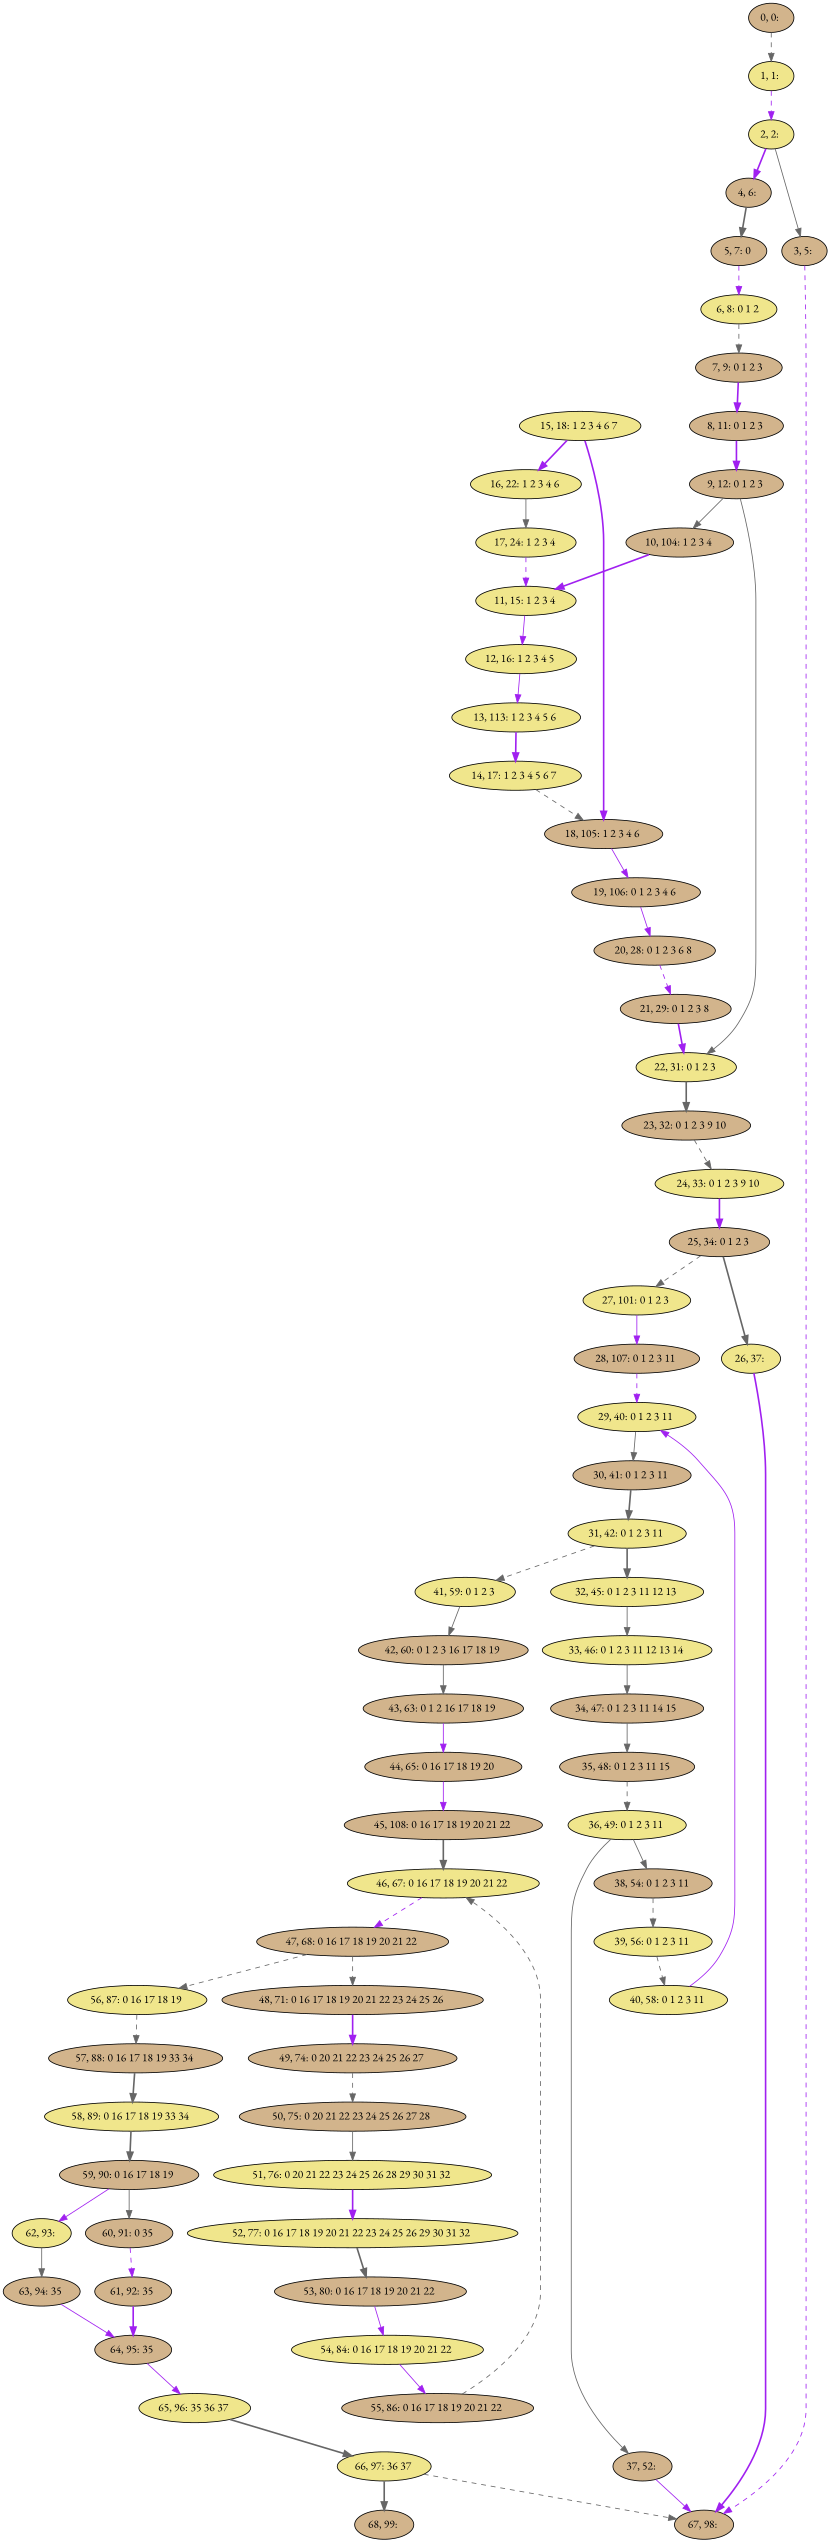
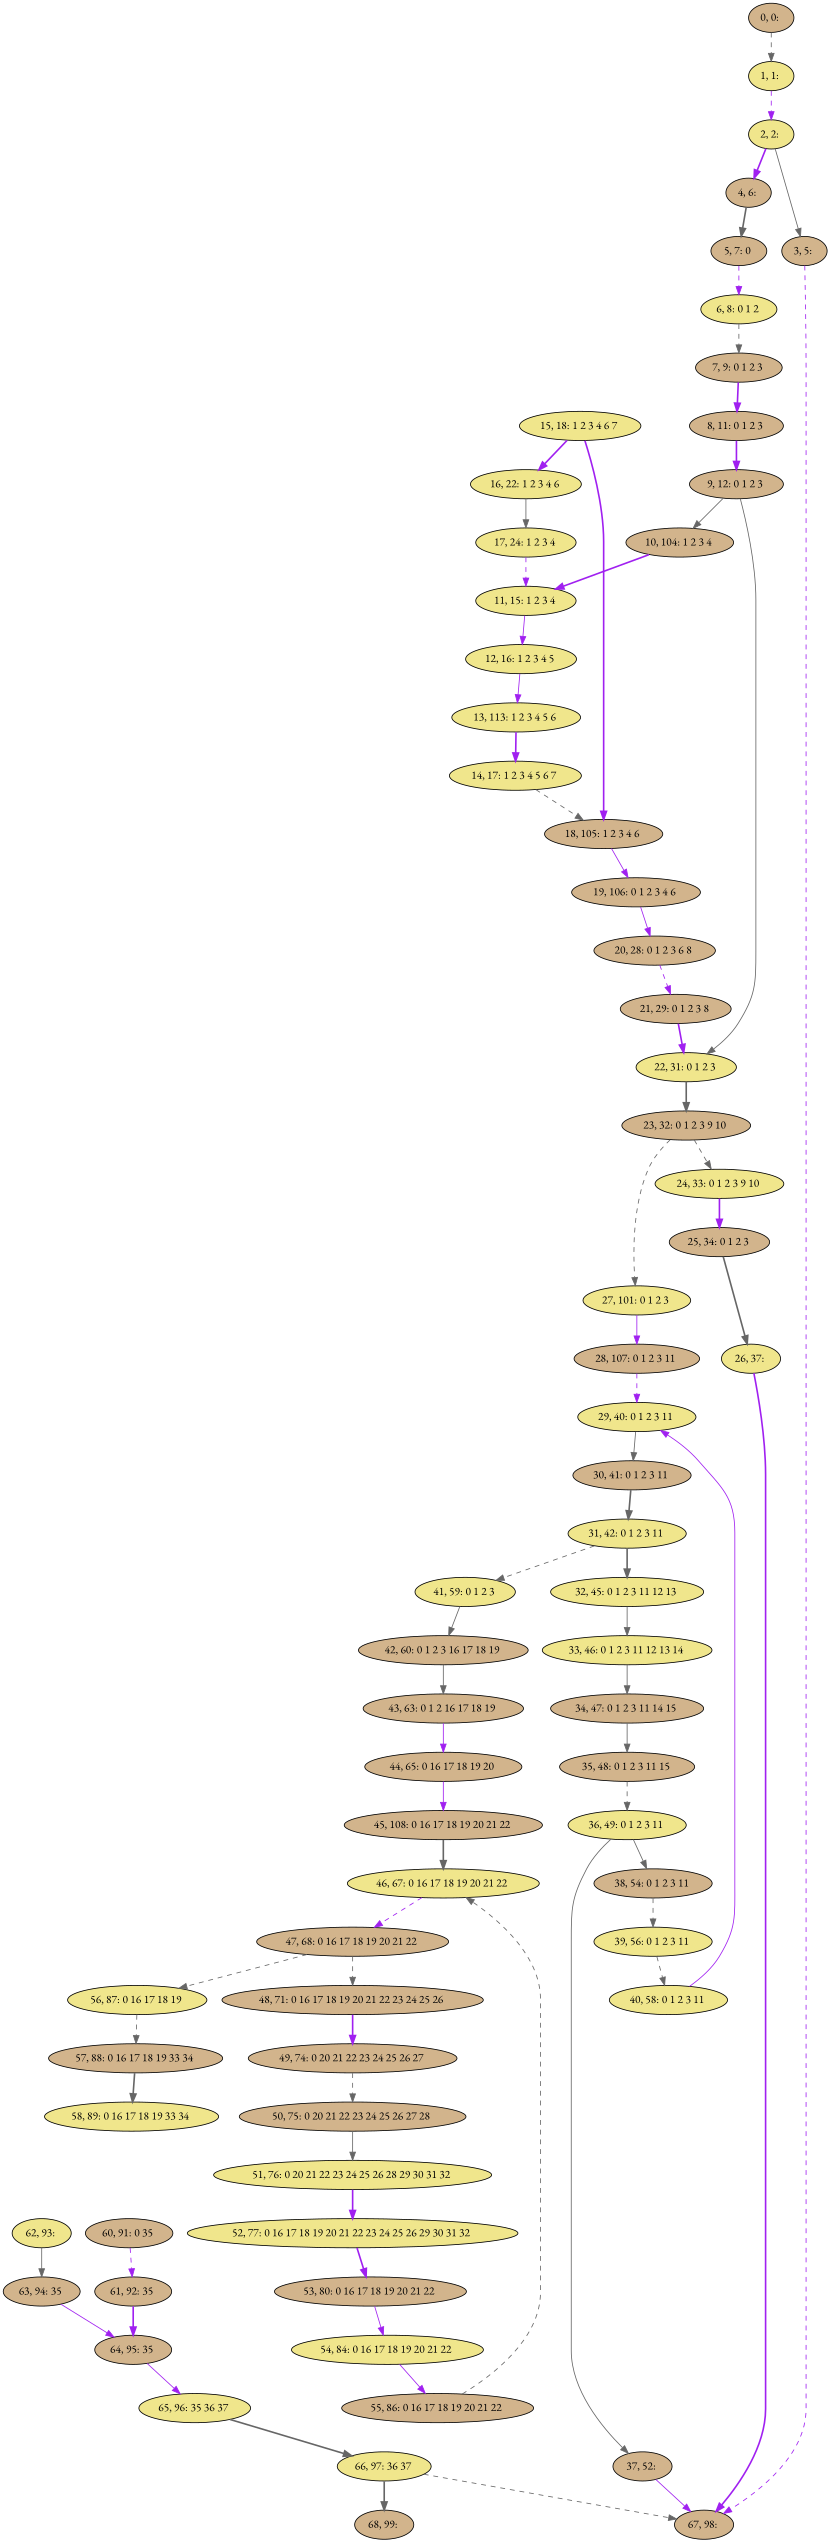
(682, 1269) -> (638, 1204)
(129, 2175) -> none
(360, 2259) -> (360, 2259)
